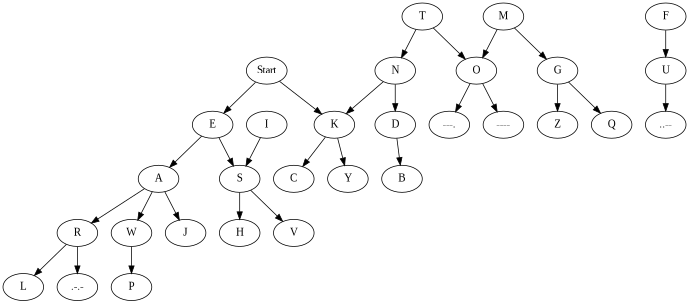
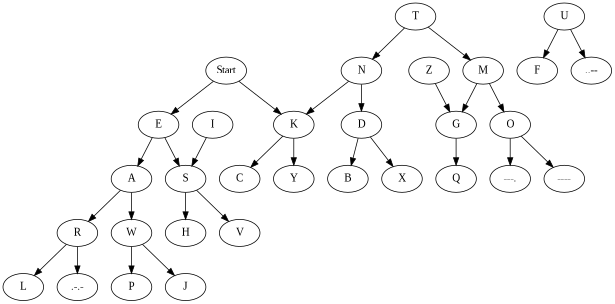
(666, 40) -> (553, 40)
(447, 41) -> (446, 41)
(558, 94) -> (441, 94)
none -> (402, 179)
(170, 203) -> (156, 257)
